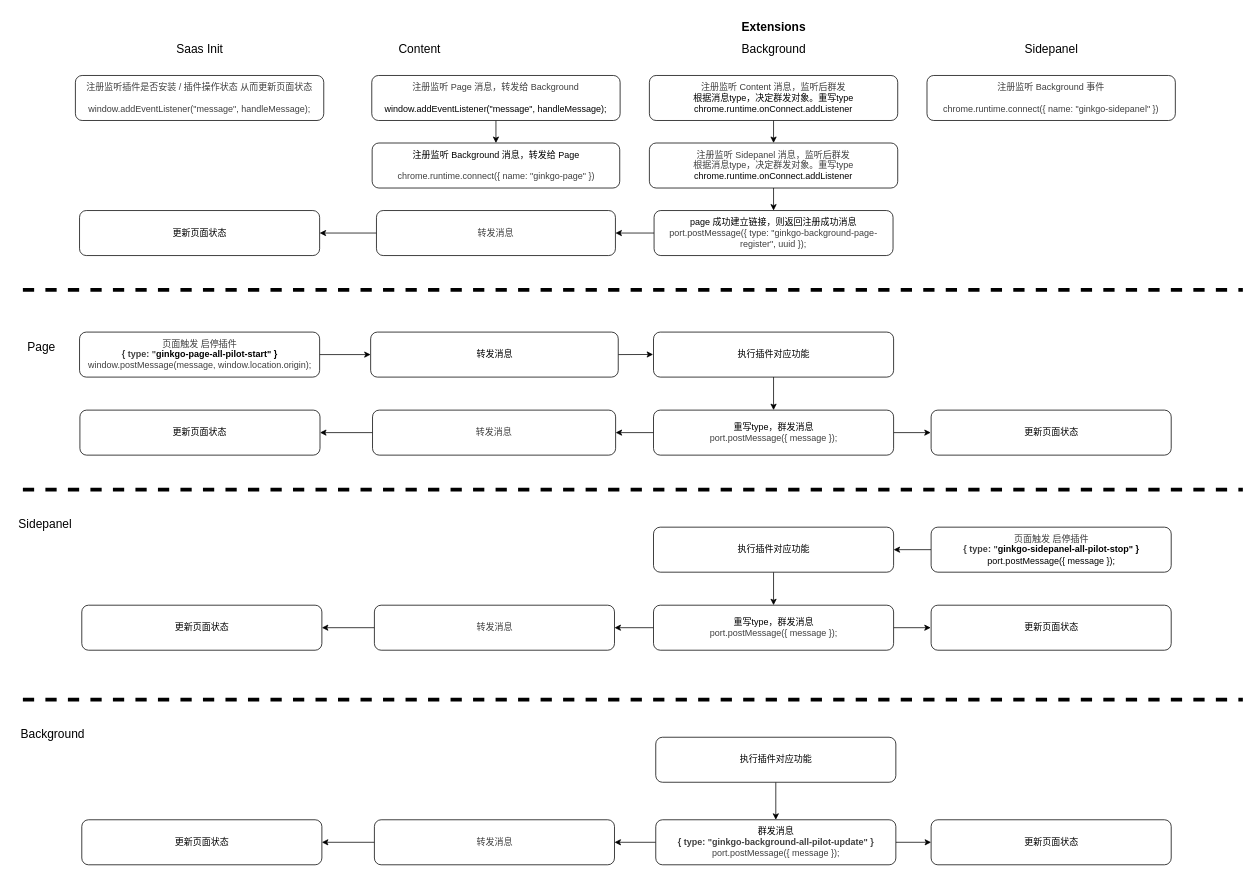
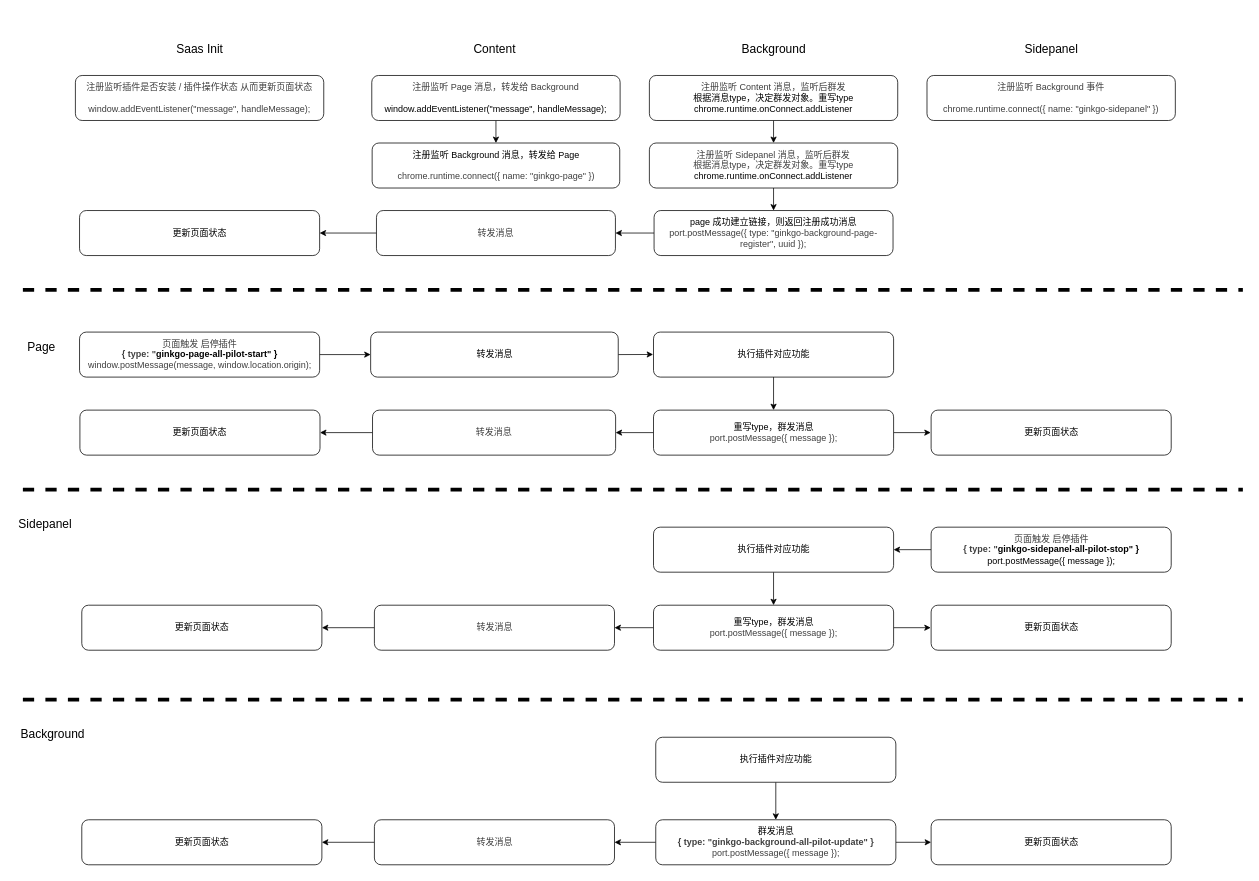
(773, 27) -> none
(419, 49) -> (494, 49)
